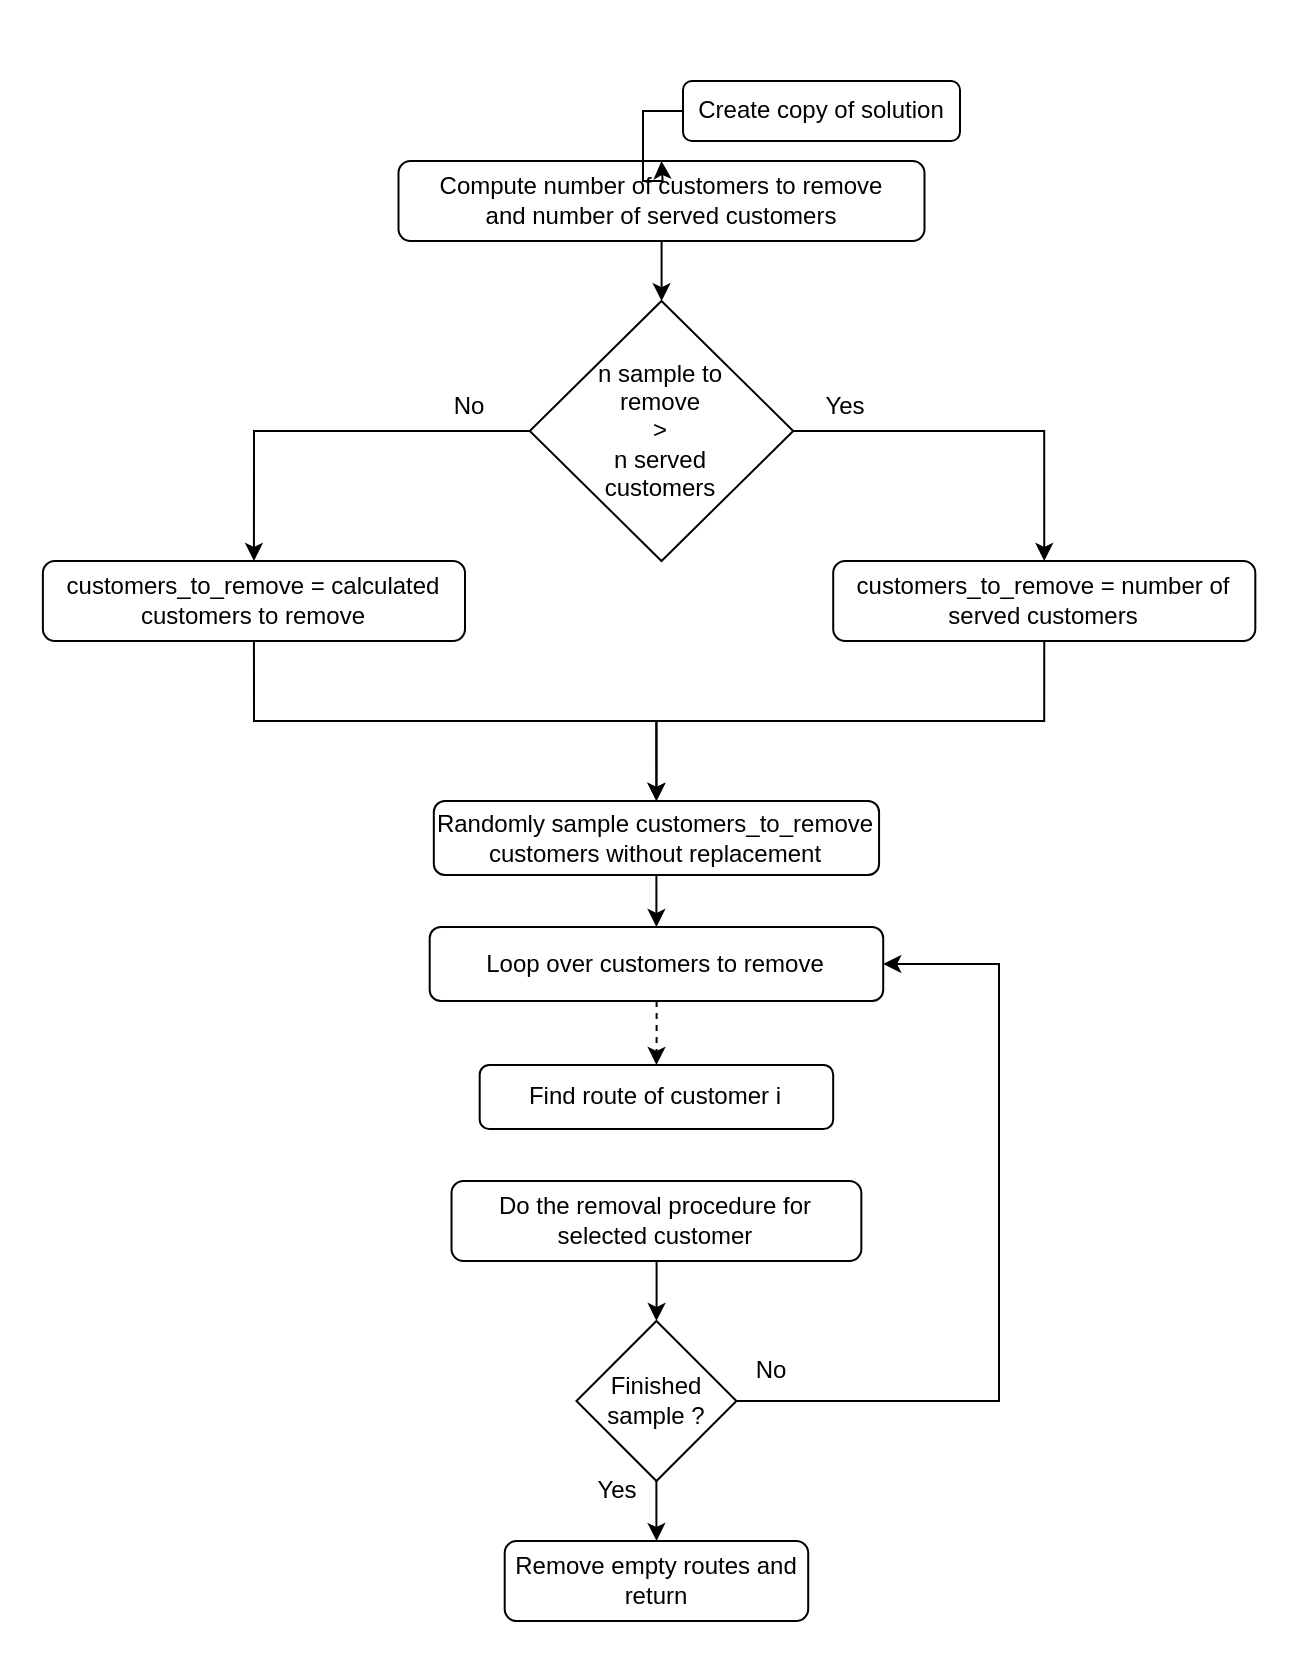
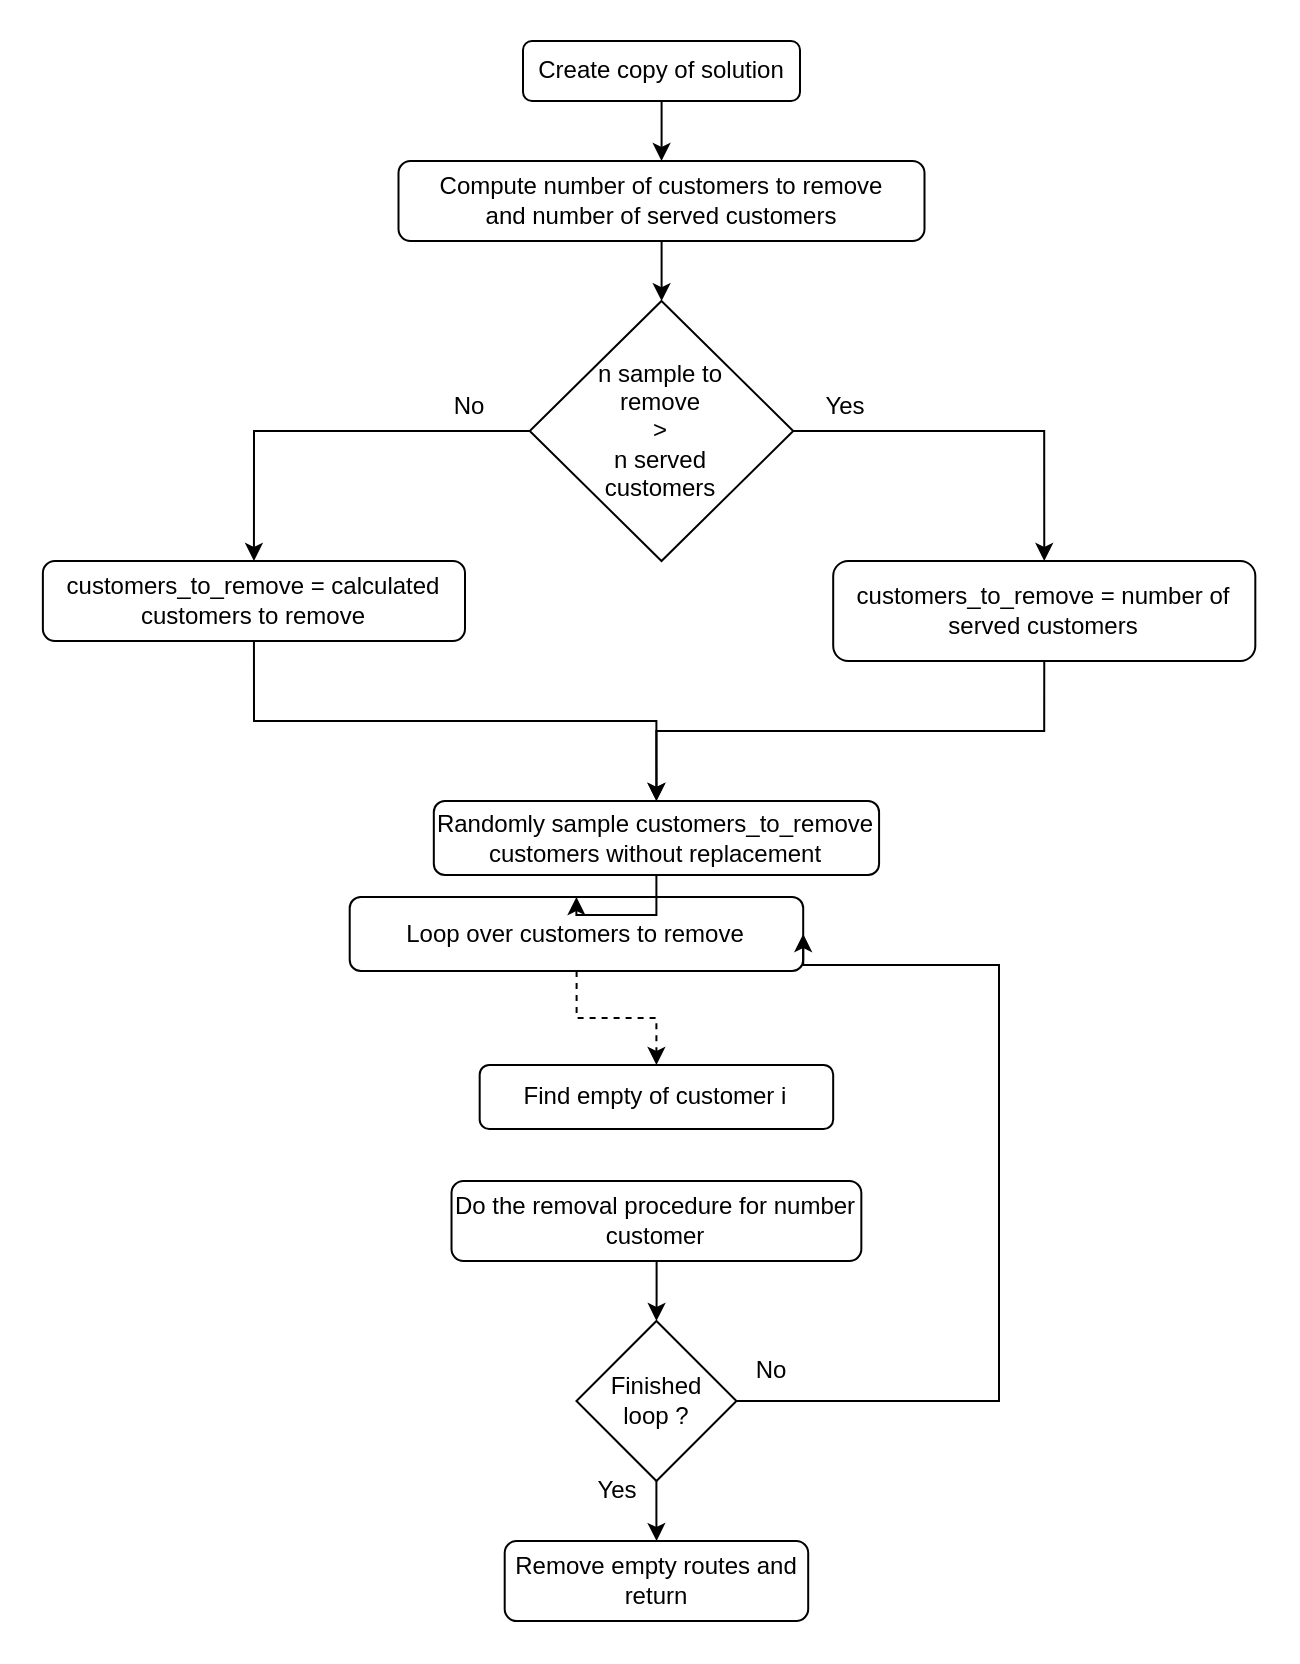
(822, 111) -> (662, 71)
(1044, 601) -> (1044, 611)
(656, 964) -> (576, 934)
(656, 1097) -> (656, 1097)
(656, 1221) -> (656, 1221)
(657, 1401) -> (657, 1401)
